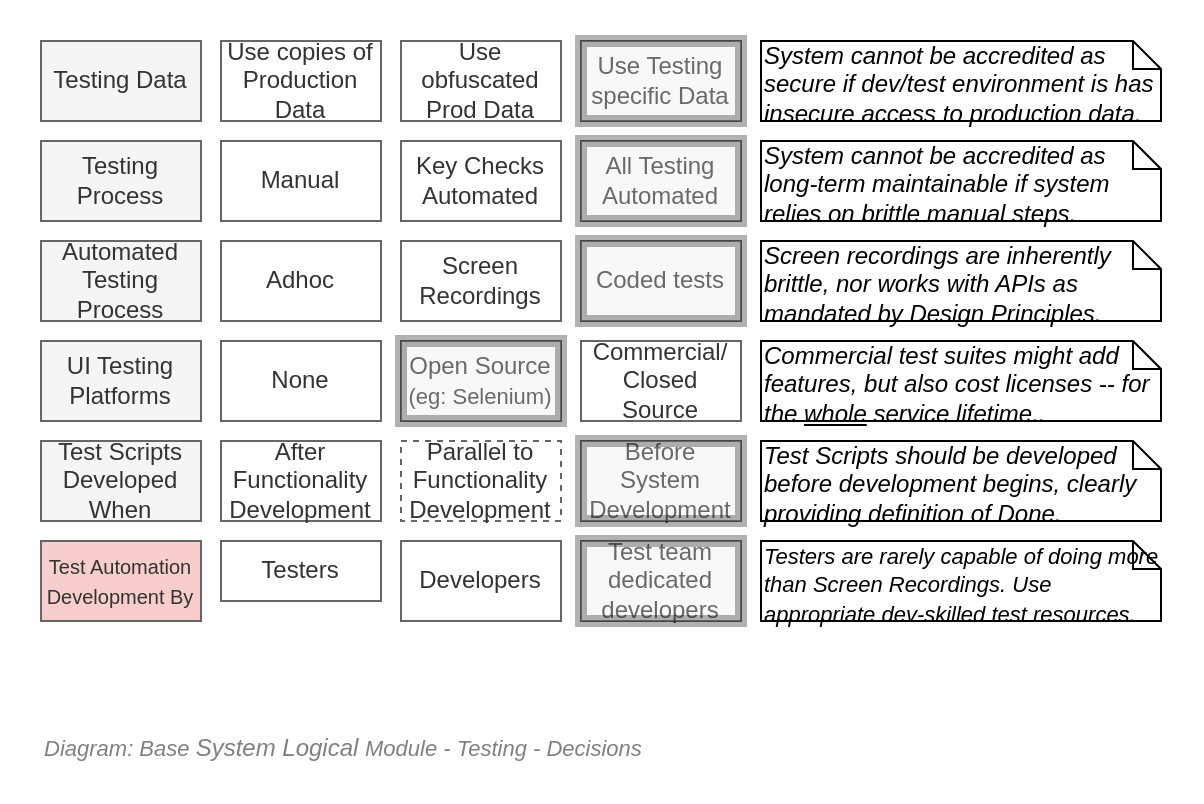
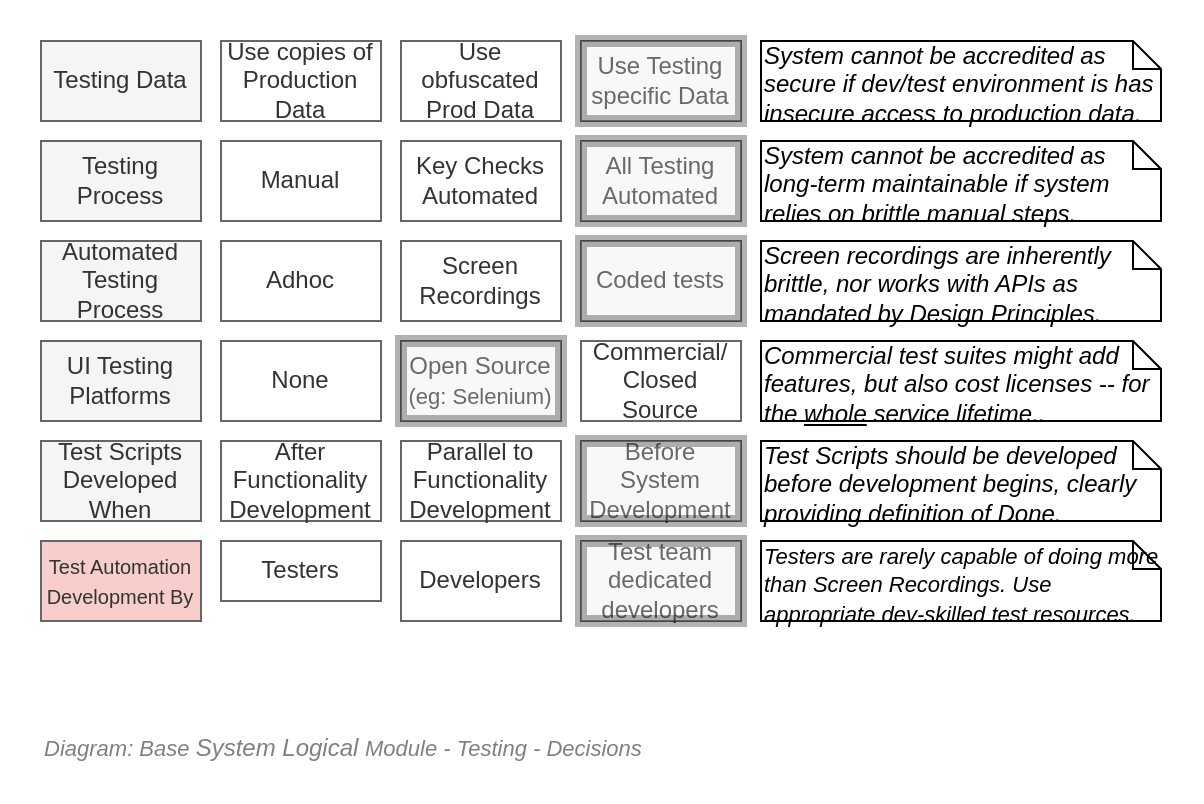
(481, 481) -> (481, 481)
